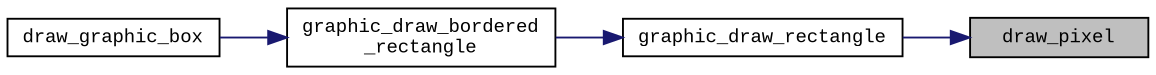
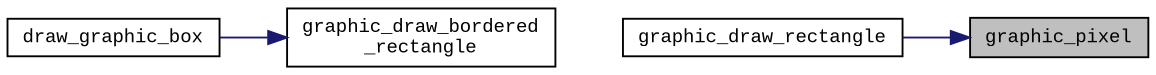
(580, 38) -> none
(1059, 38) -> (1059, 38)
